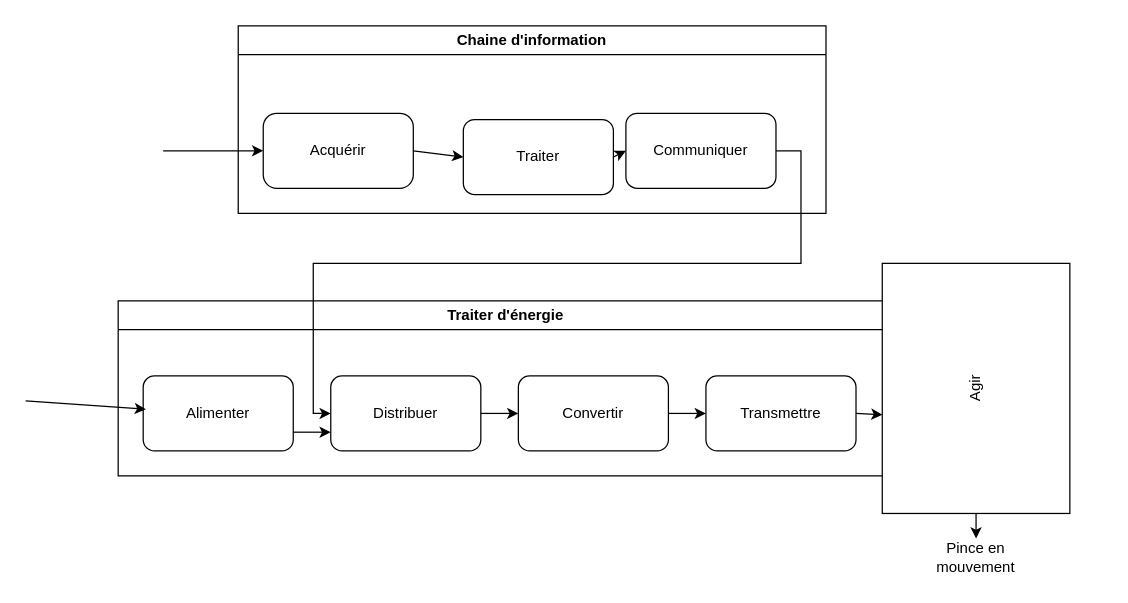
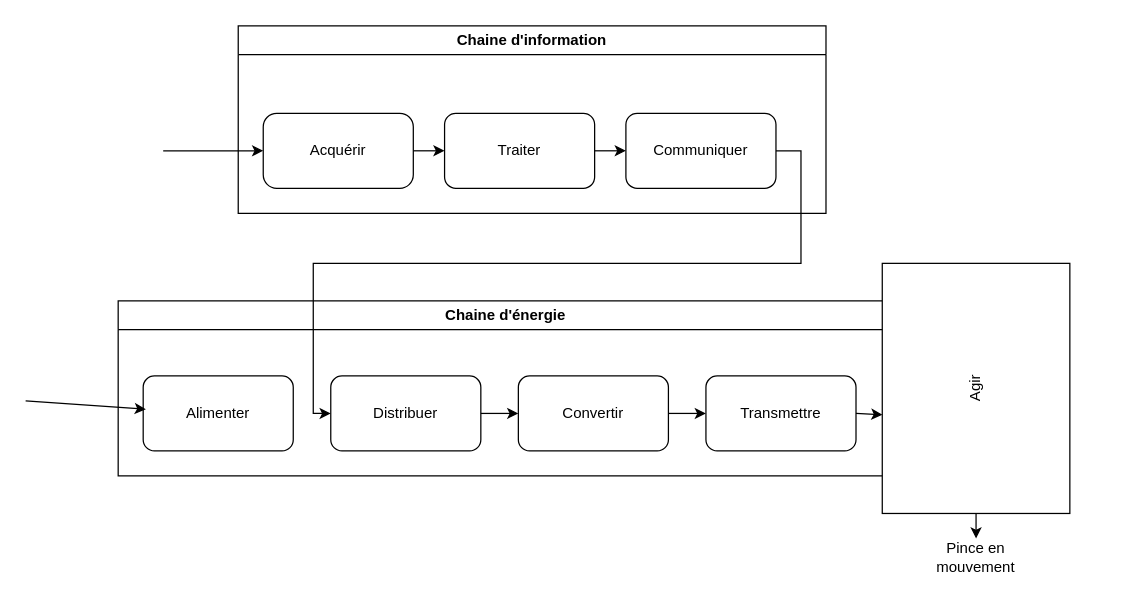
(538, 157) -> (519, 151)
(506, 316) -> (506, 316)
(307, 432) -> none
